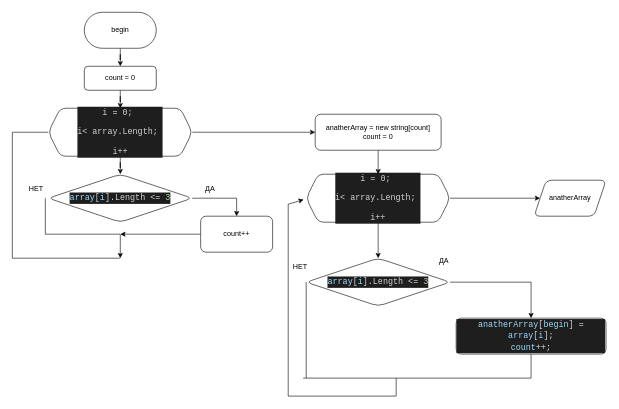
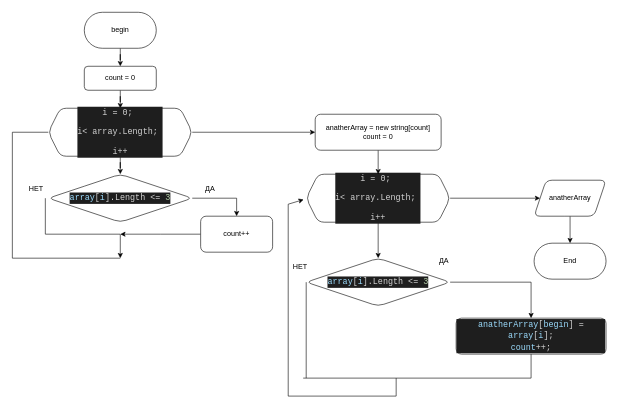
none -> (570, 237)
none -> (570, 261)
